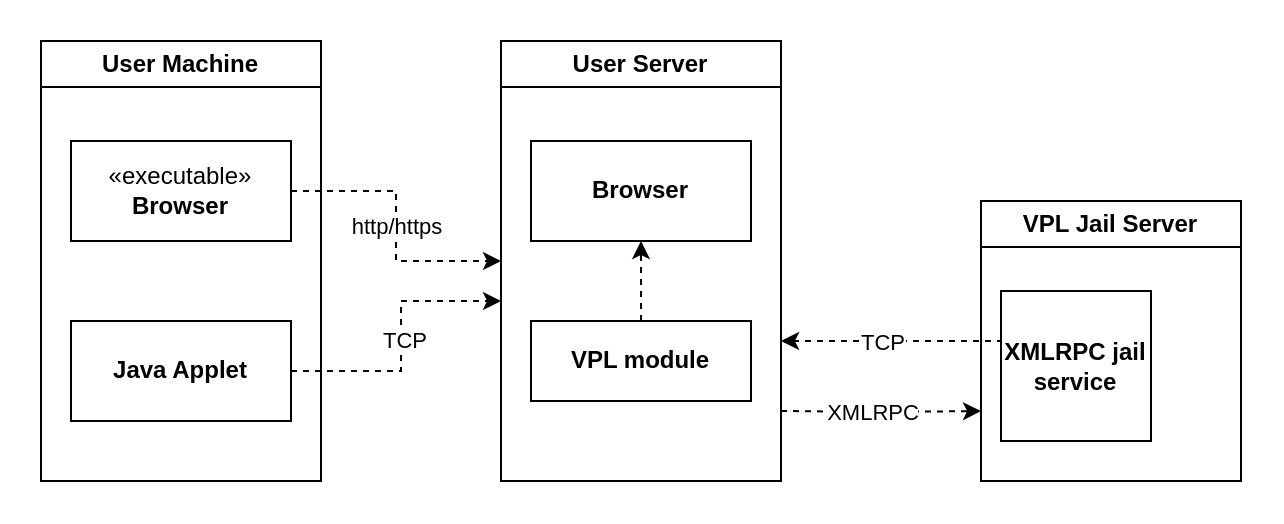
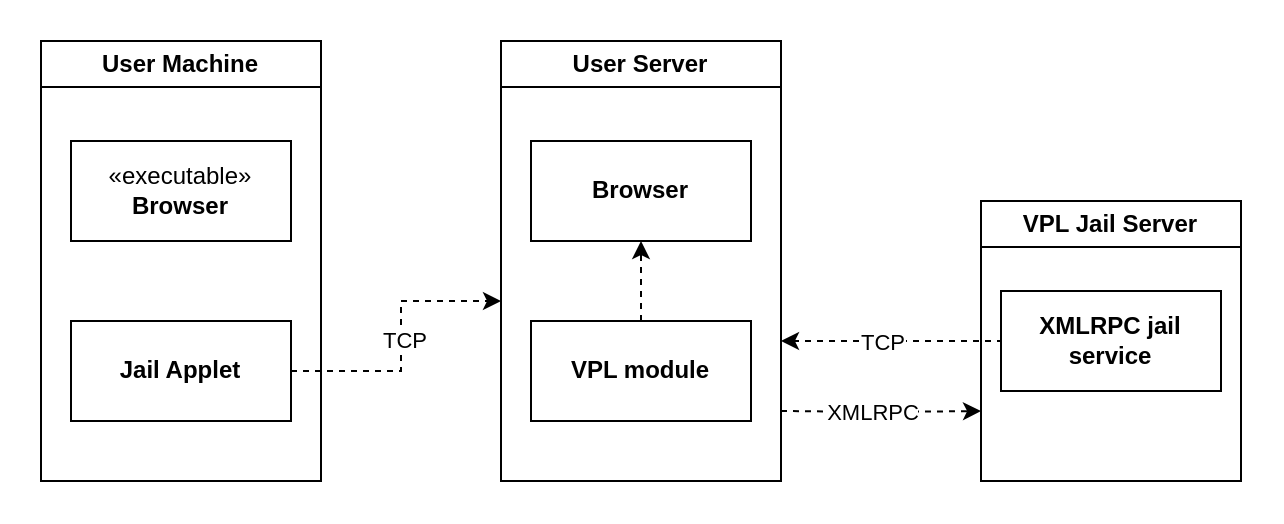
(396, 235) -> none
(641, 361) -> (641, 371)
(1076, 366) -> (1111, 341)
(181, 371) -> (181, 371)
